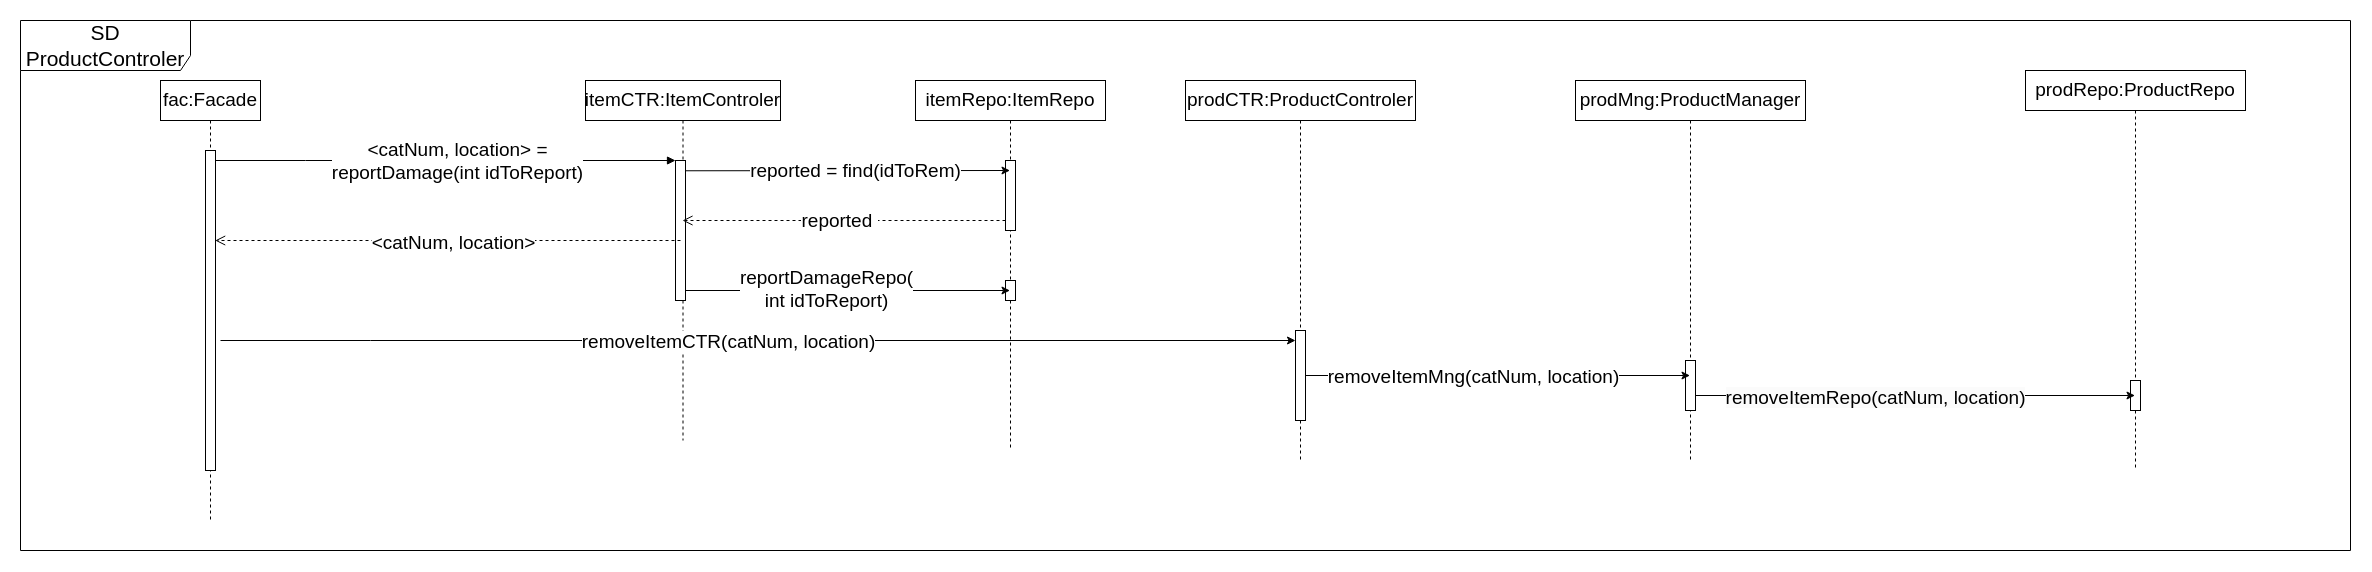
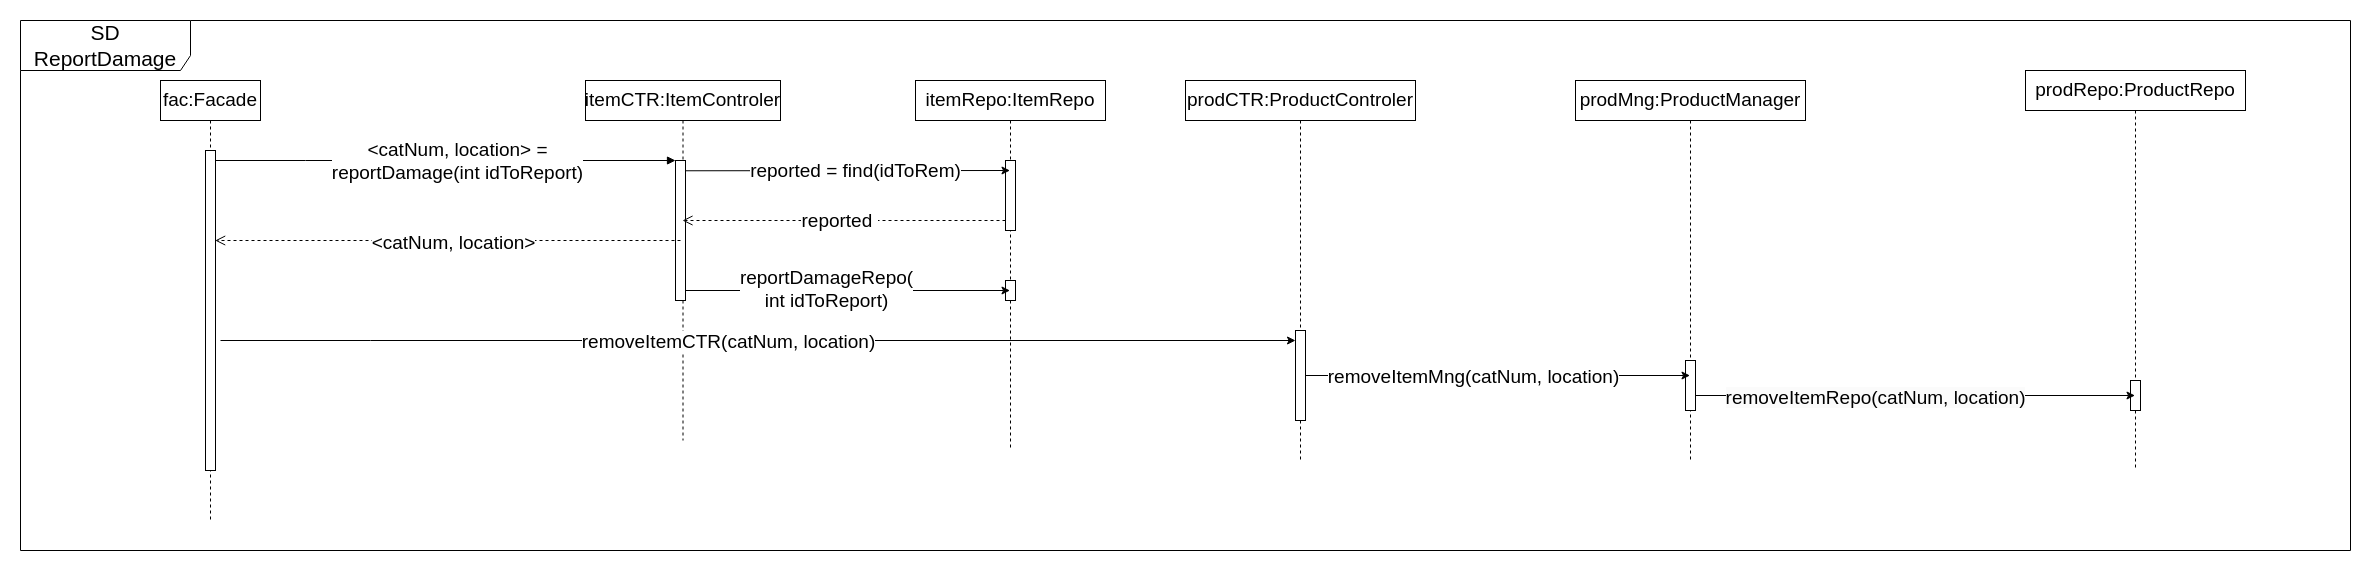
(106, 46) -> (106, 46)
